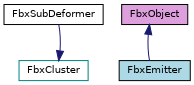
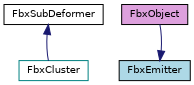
(60, 38) -> (47, 48)
(148, 48) -> (161, 38)
